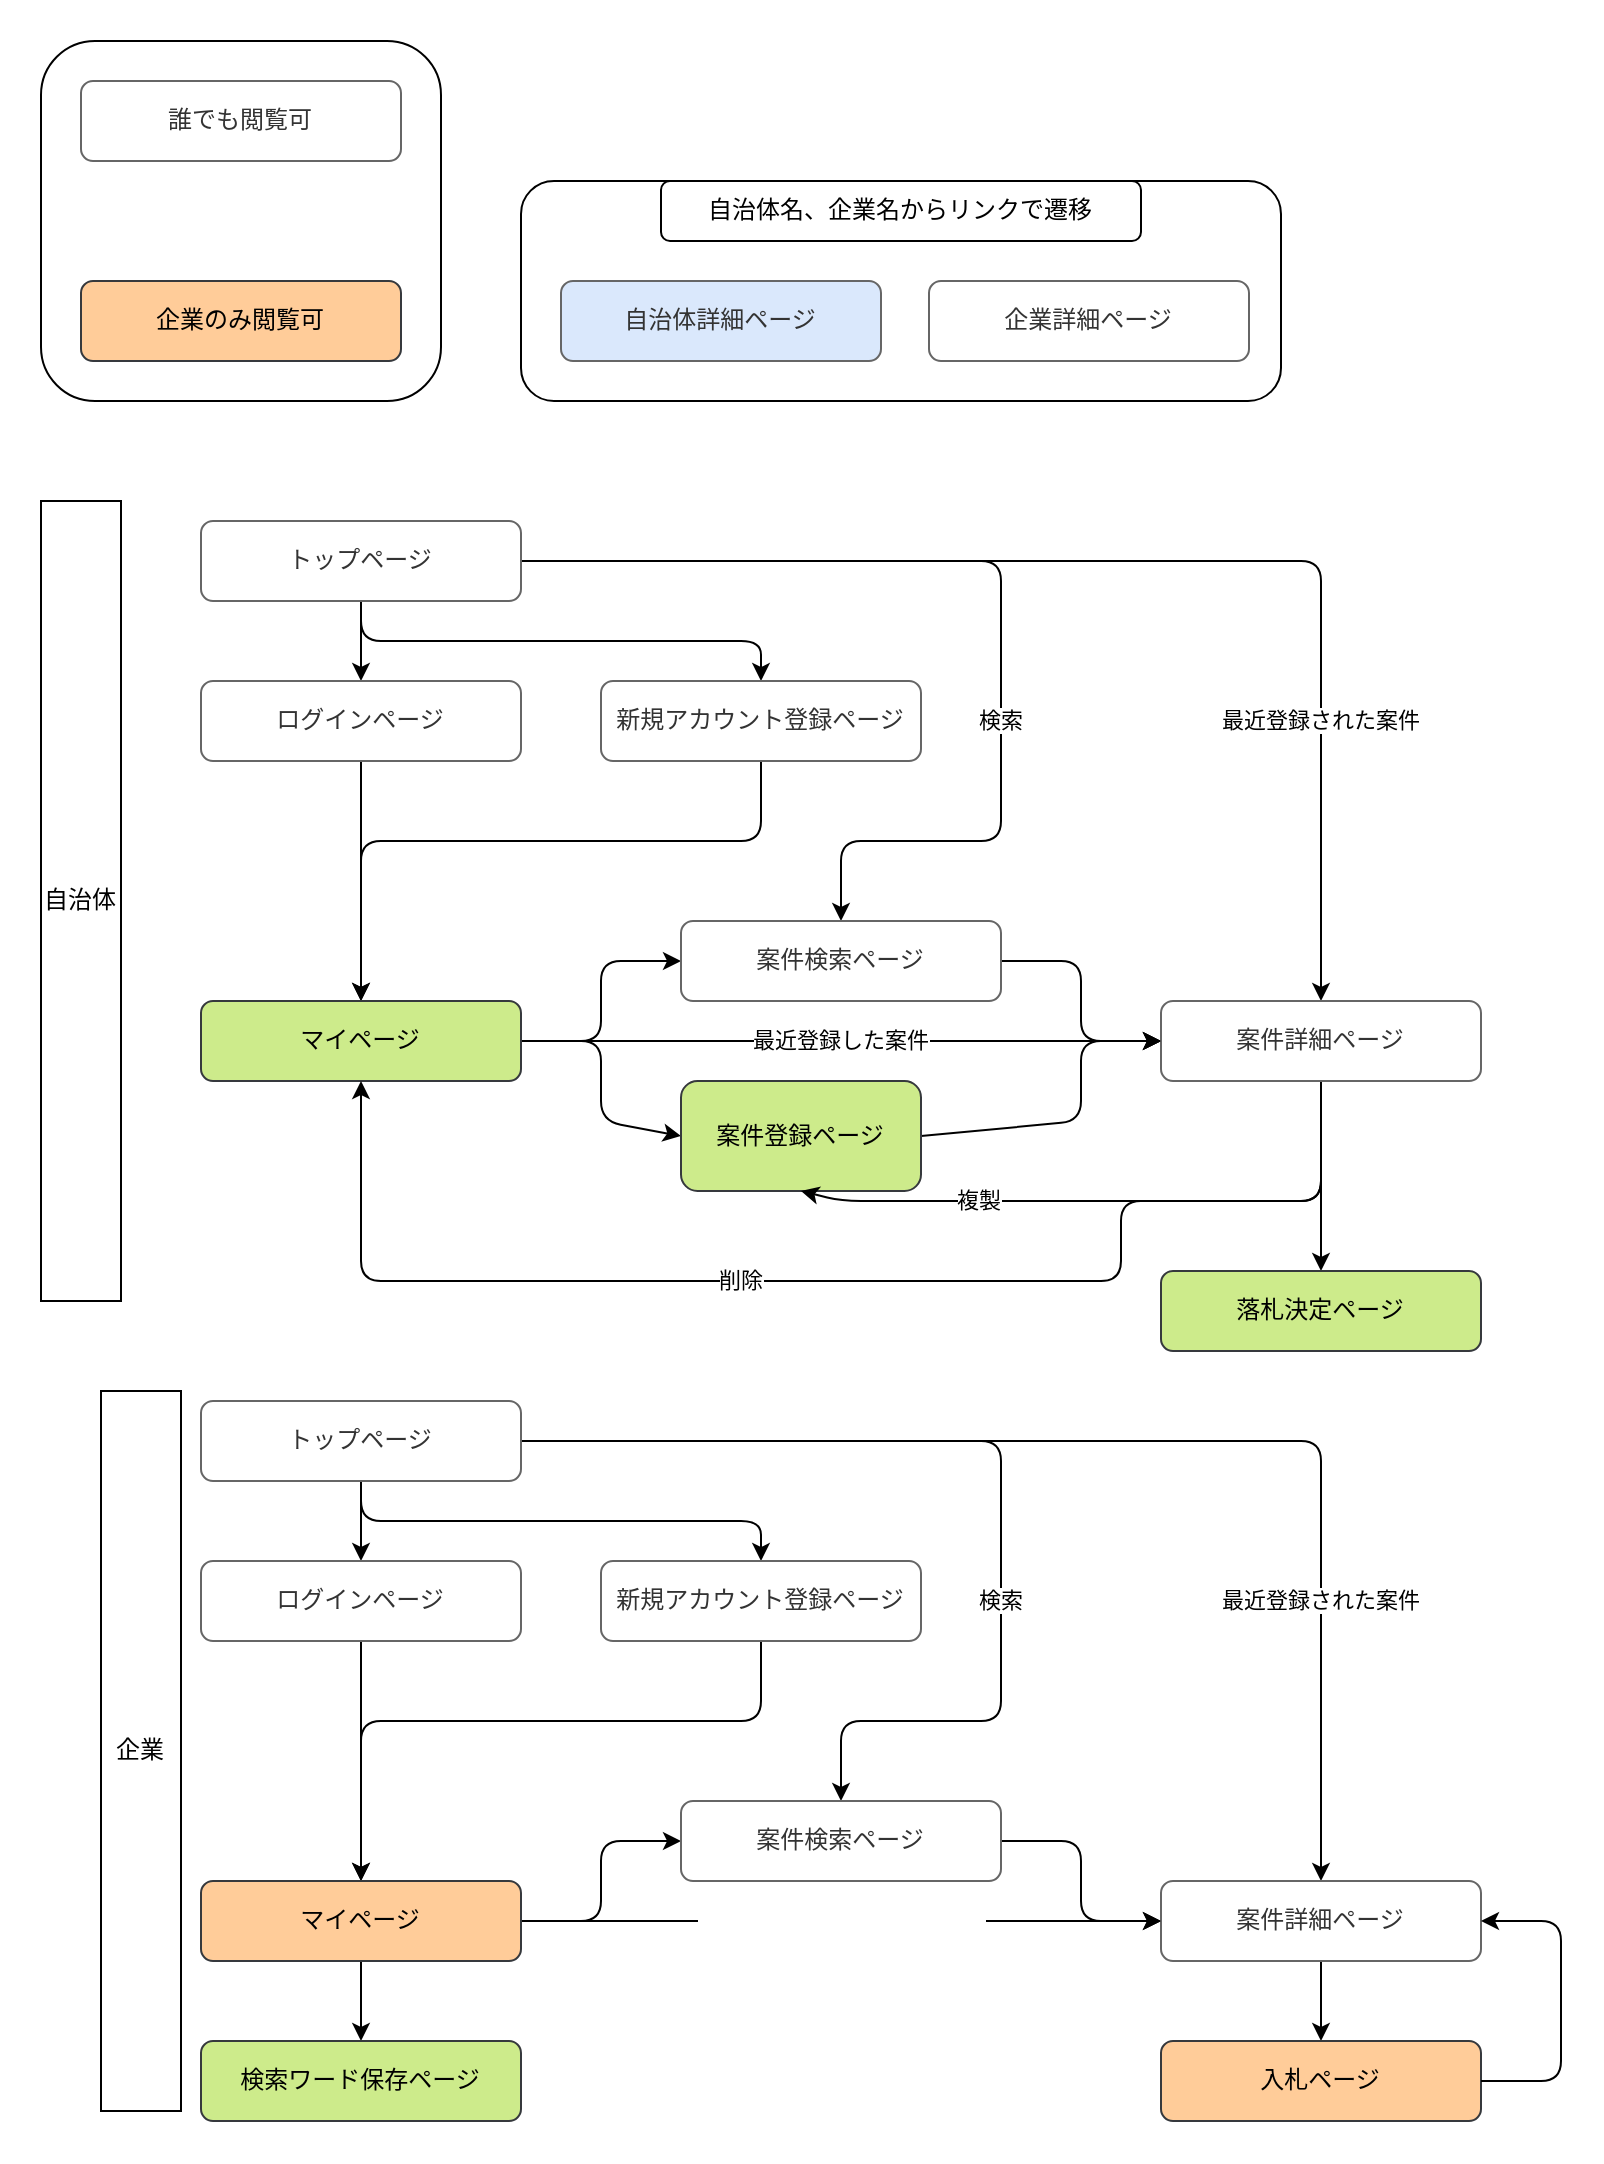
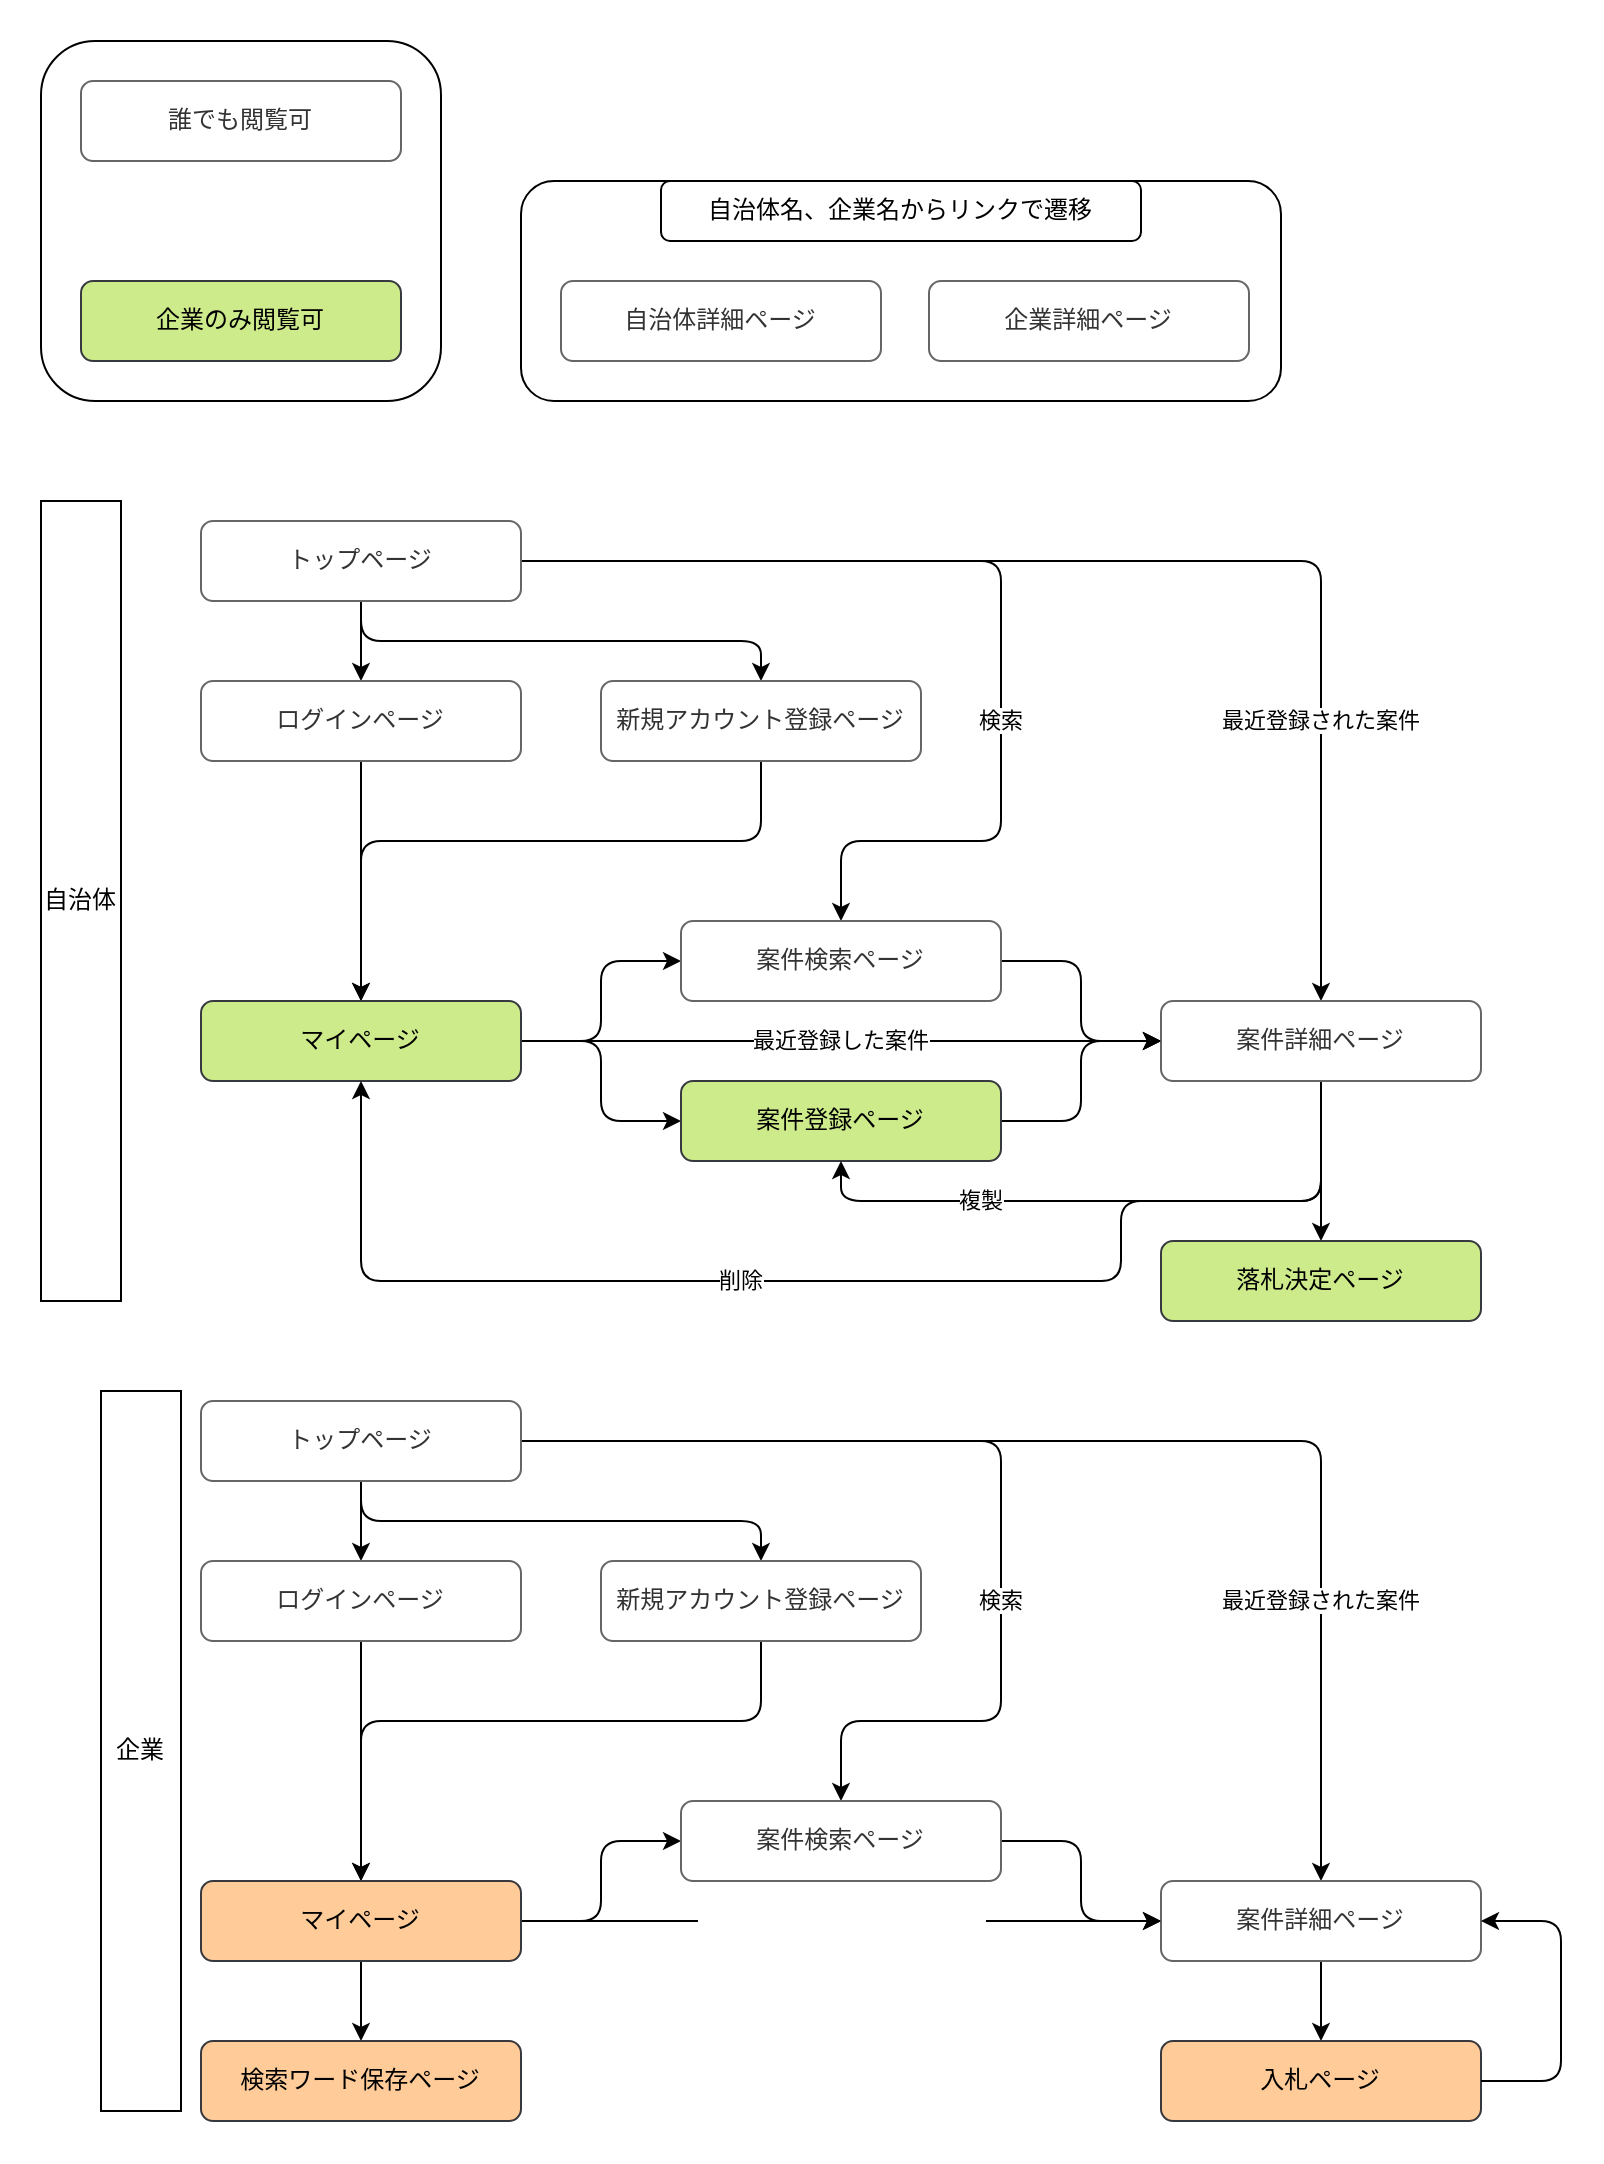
(241, 321) -> (241, 321)
(721, 321) -> (721, 321)
(801, 1136) -> (841, 1121)
(1321, 1311) -> (1321, 1281)
(361, 2081) -> (361, 2081)
